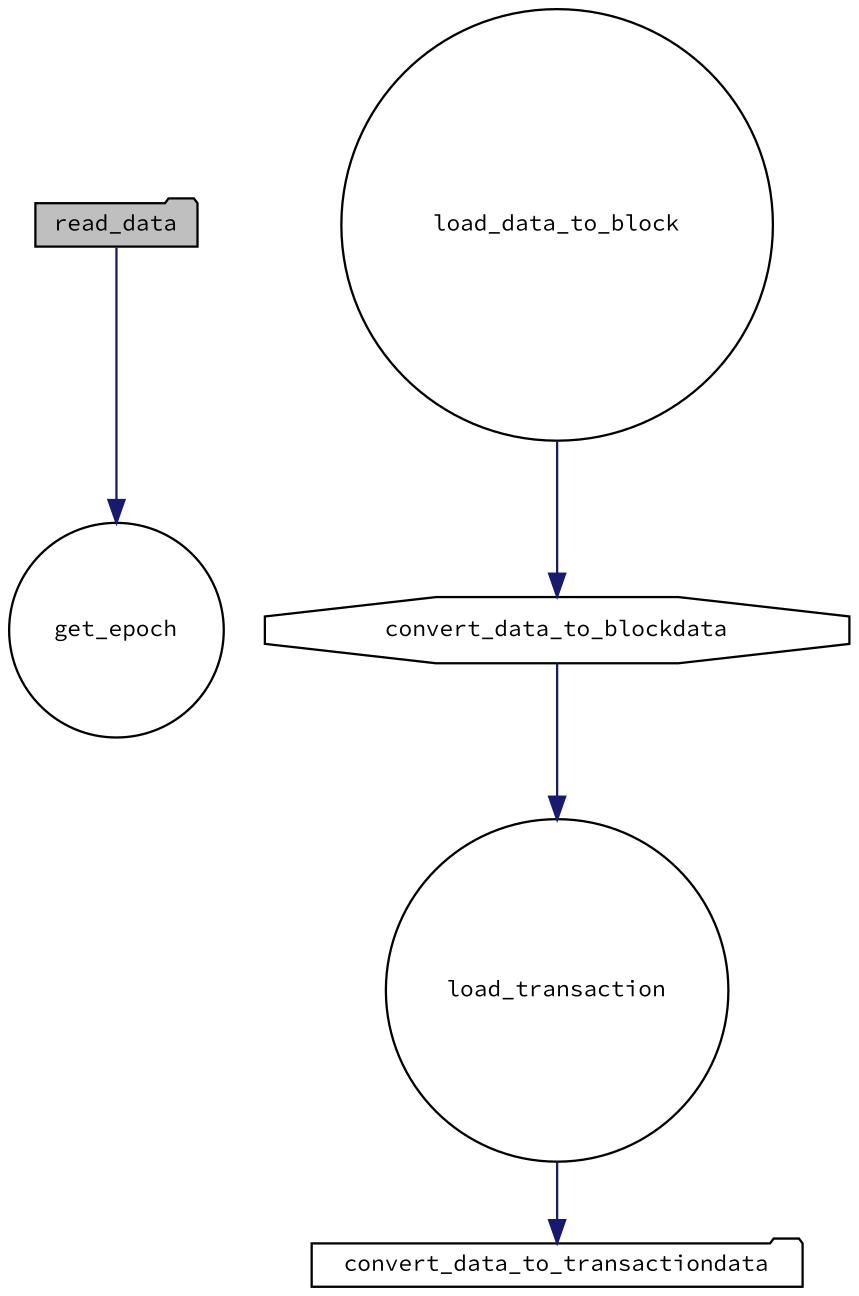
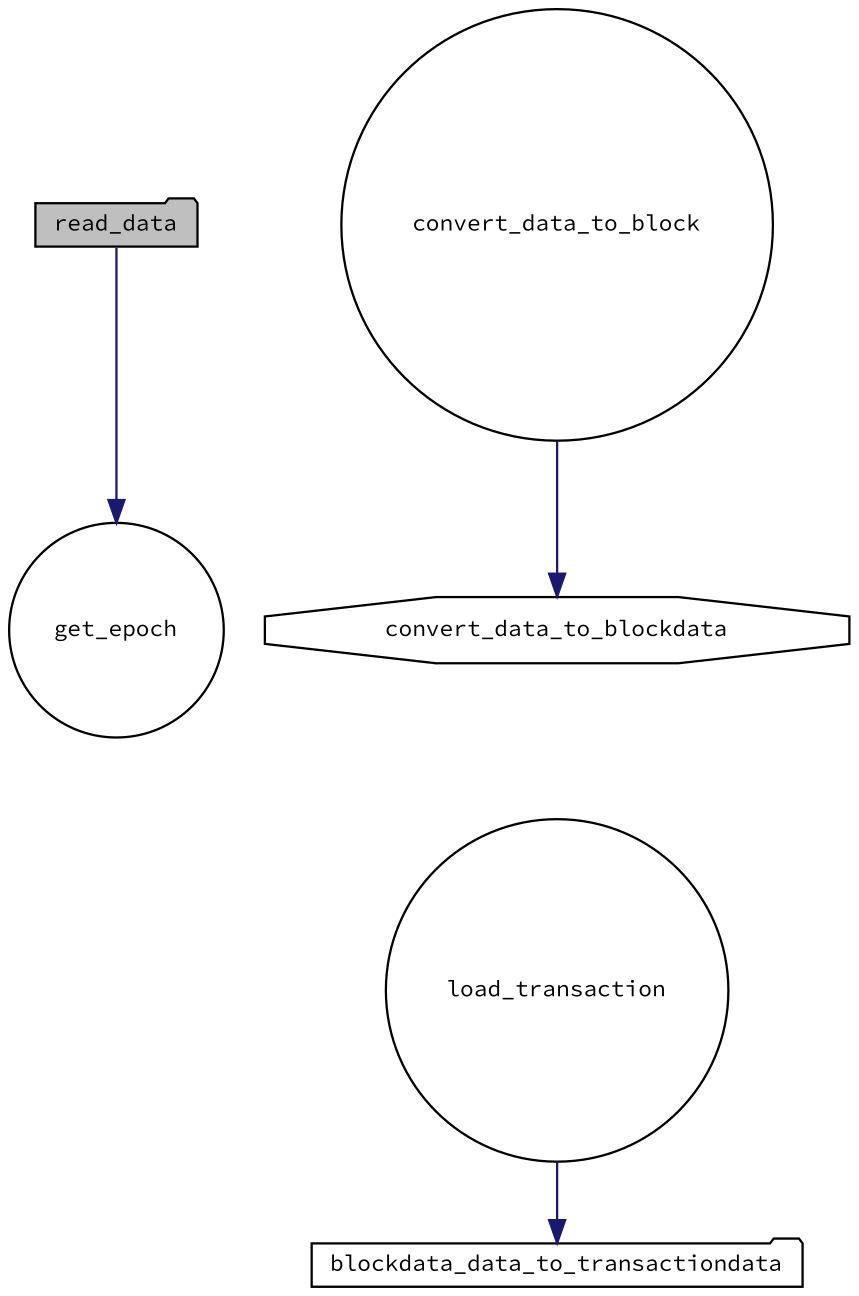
(557, 225) -> (557, 225)
(557, 730) -> none
(557, 1265) -> (557, 1265)
